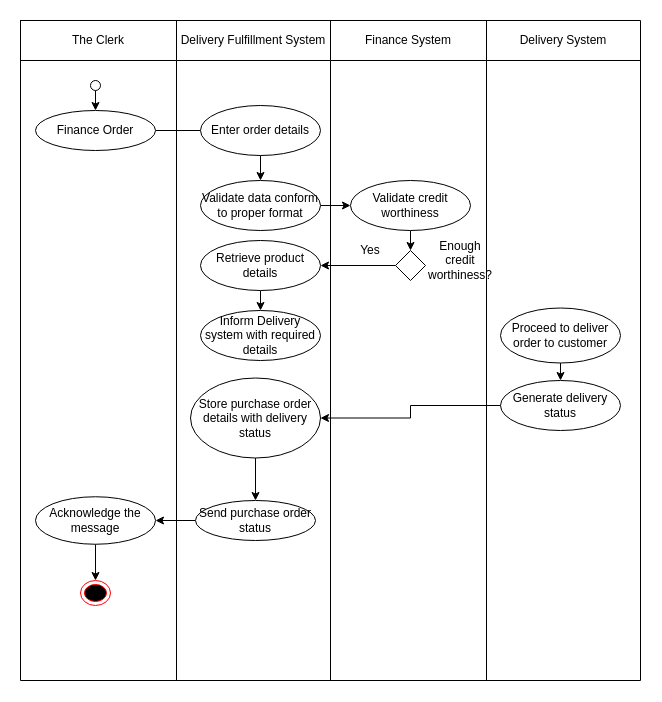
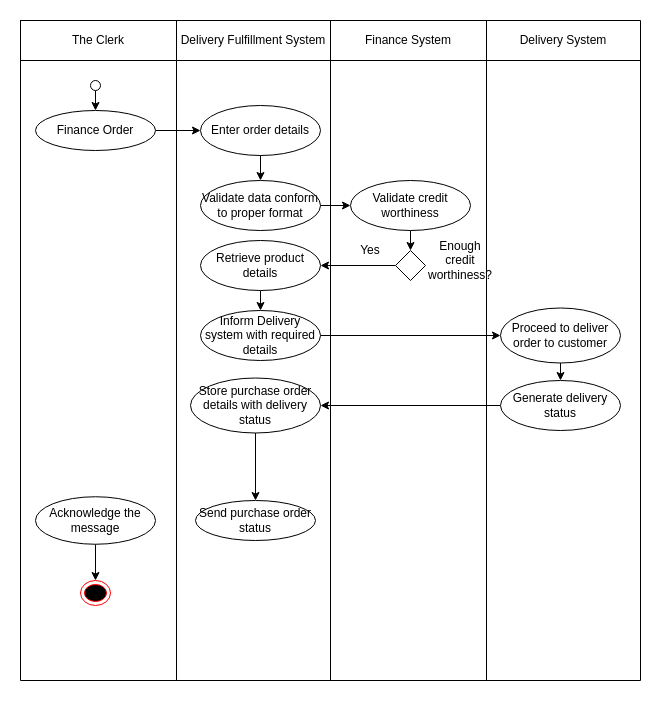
(195, 131) -> (192, 131)
none -> (407, 336)
(256, 418) -> (256, 406)
(179, 521) -> none
